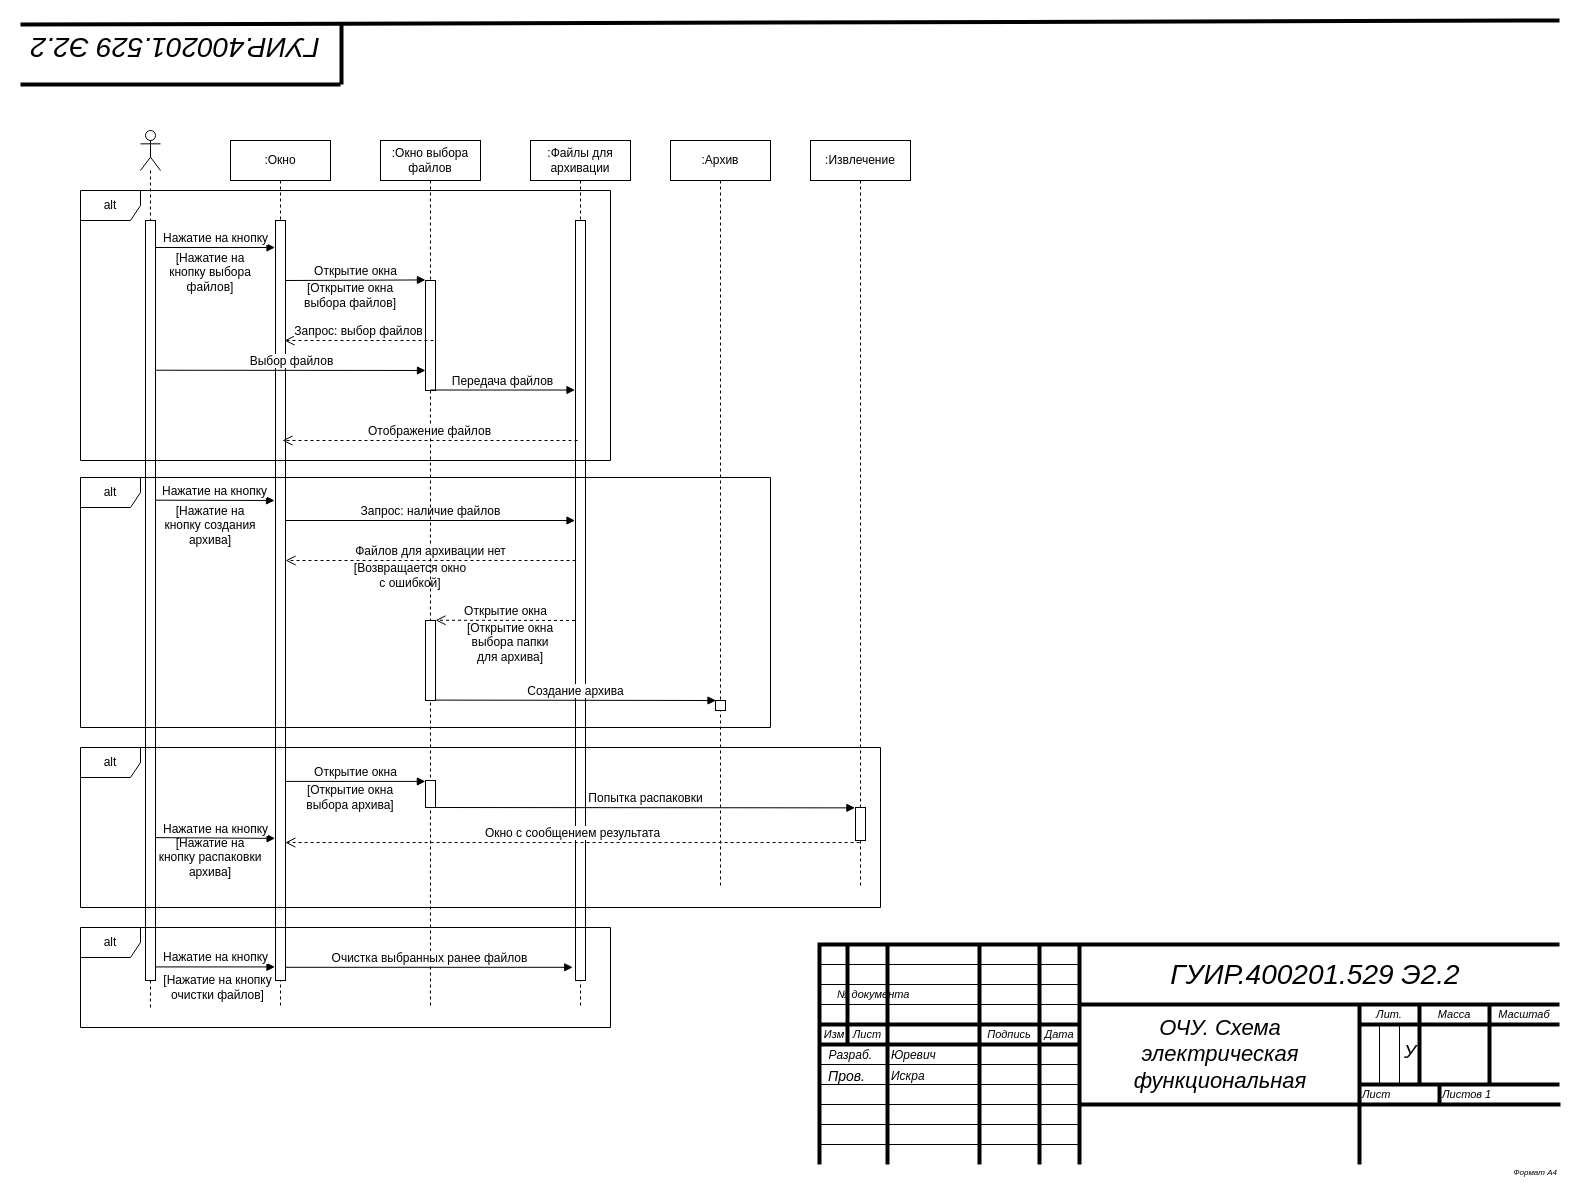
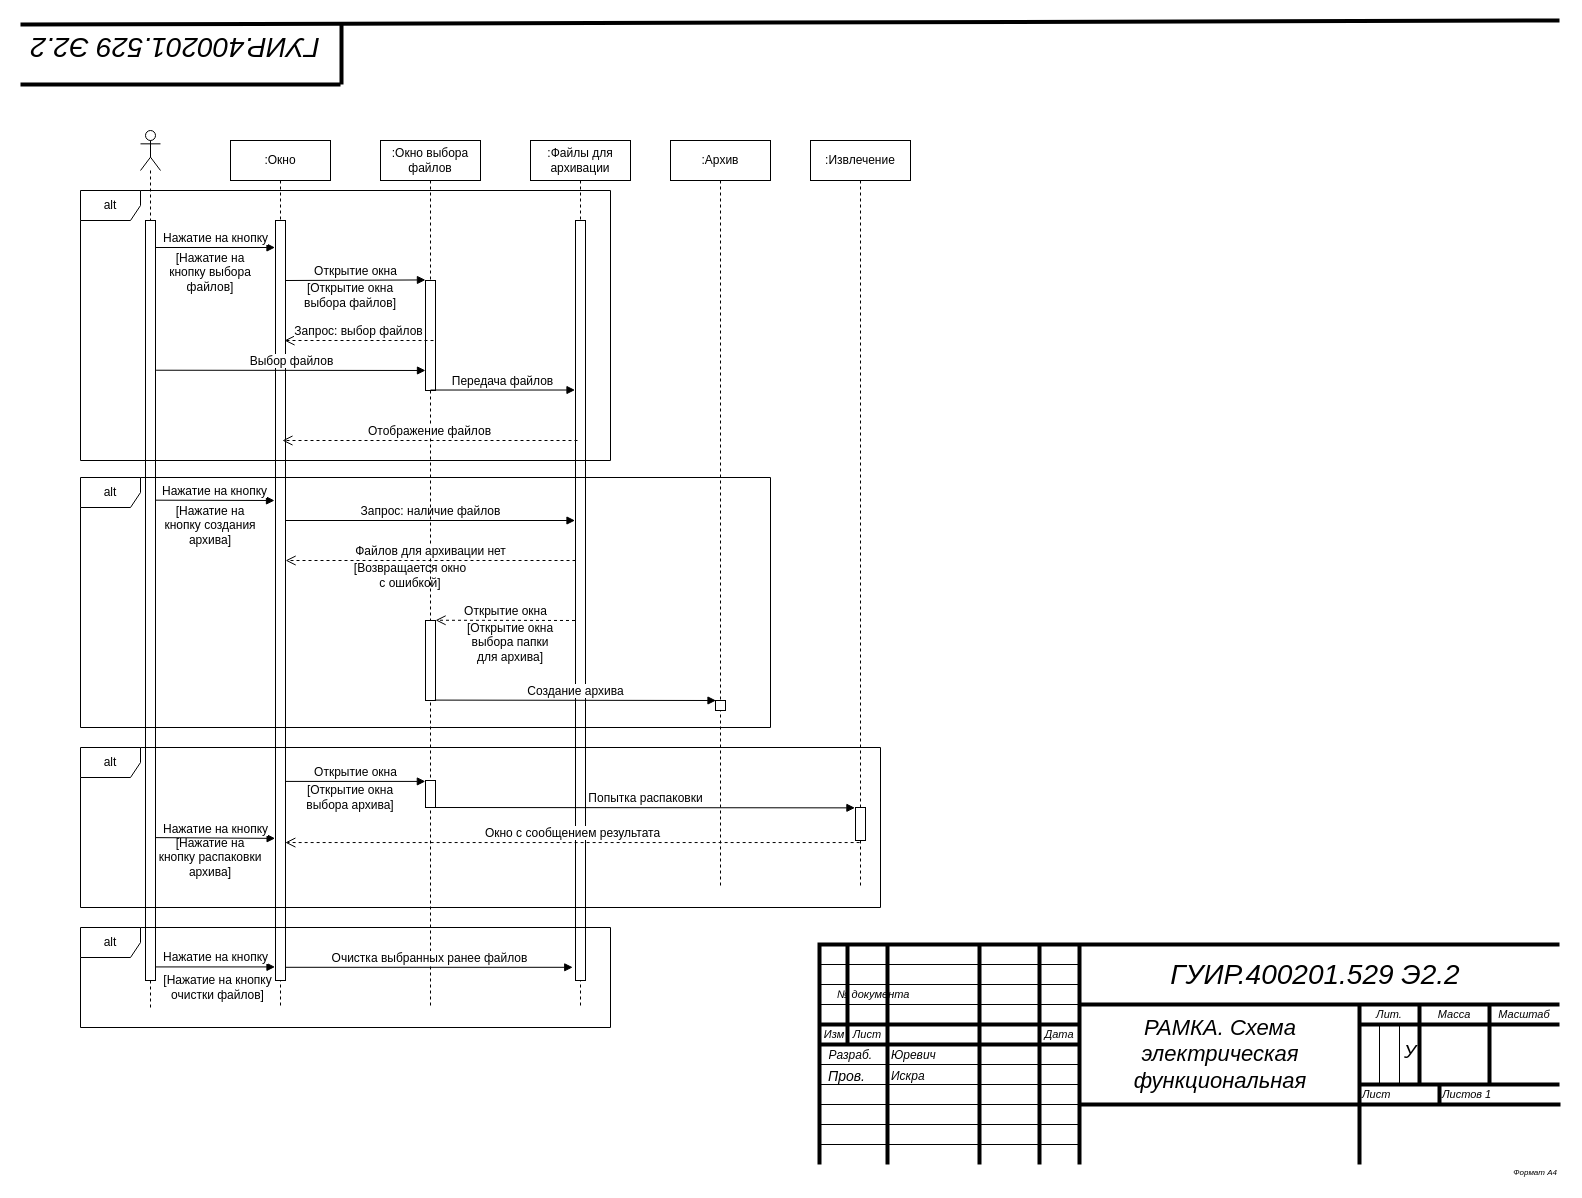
(1010, 1035) -> none
(1221, 1055) -> (1221, 1055)
